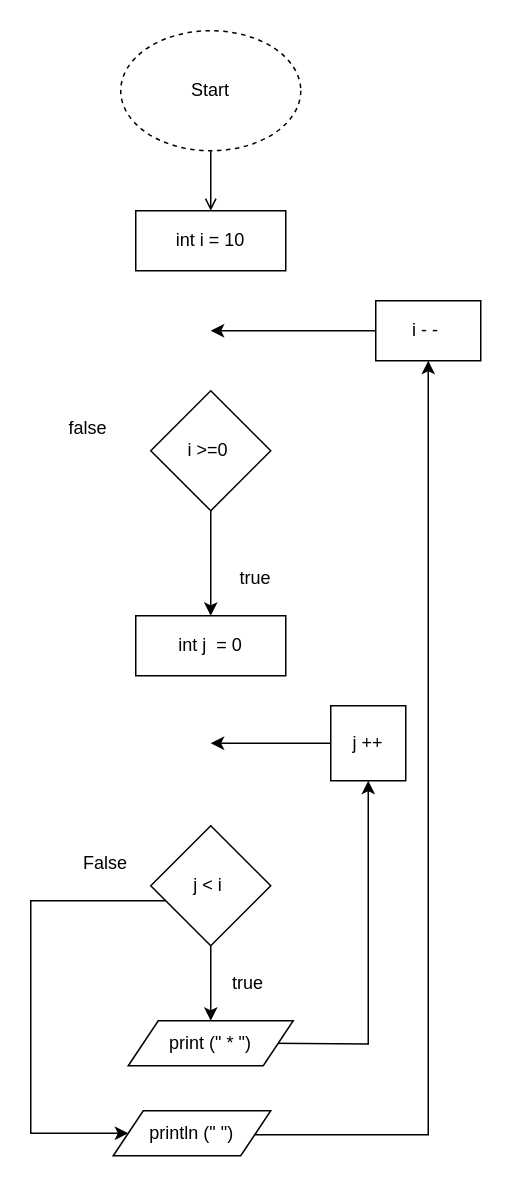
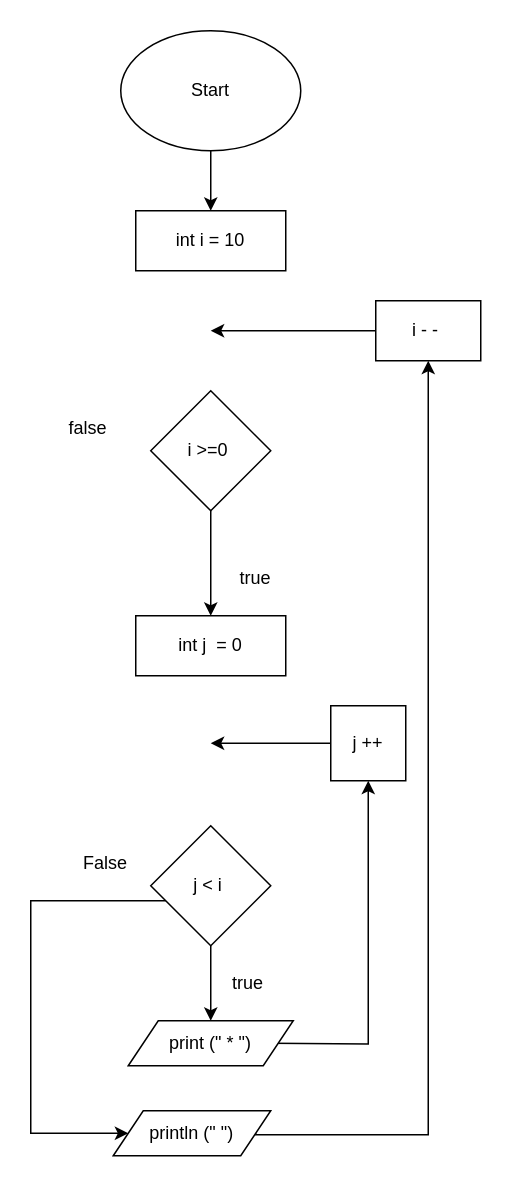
(211, 91) -> (211, 91)
(211, 201) -> (211, 199)
